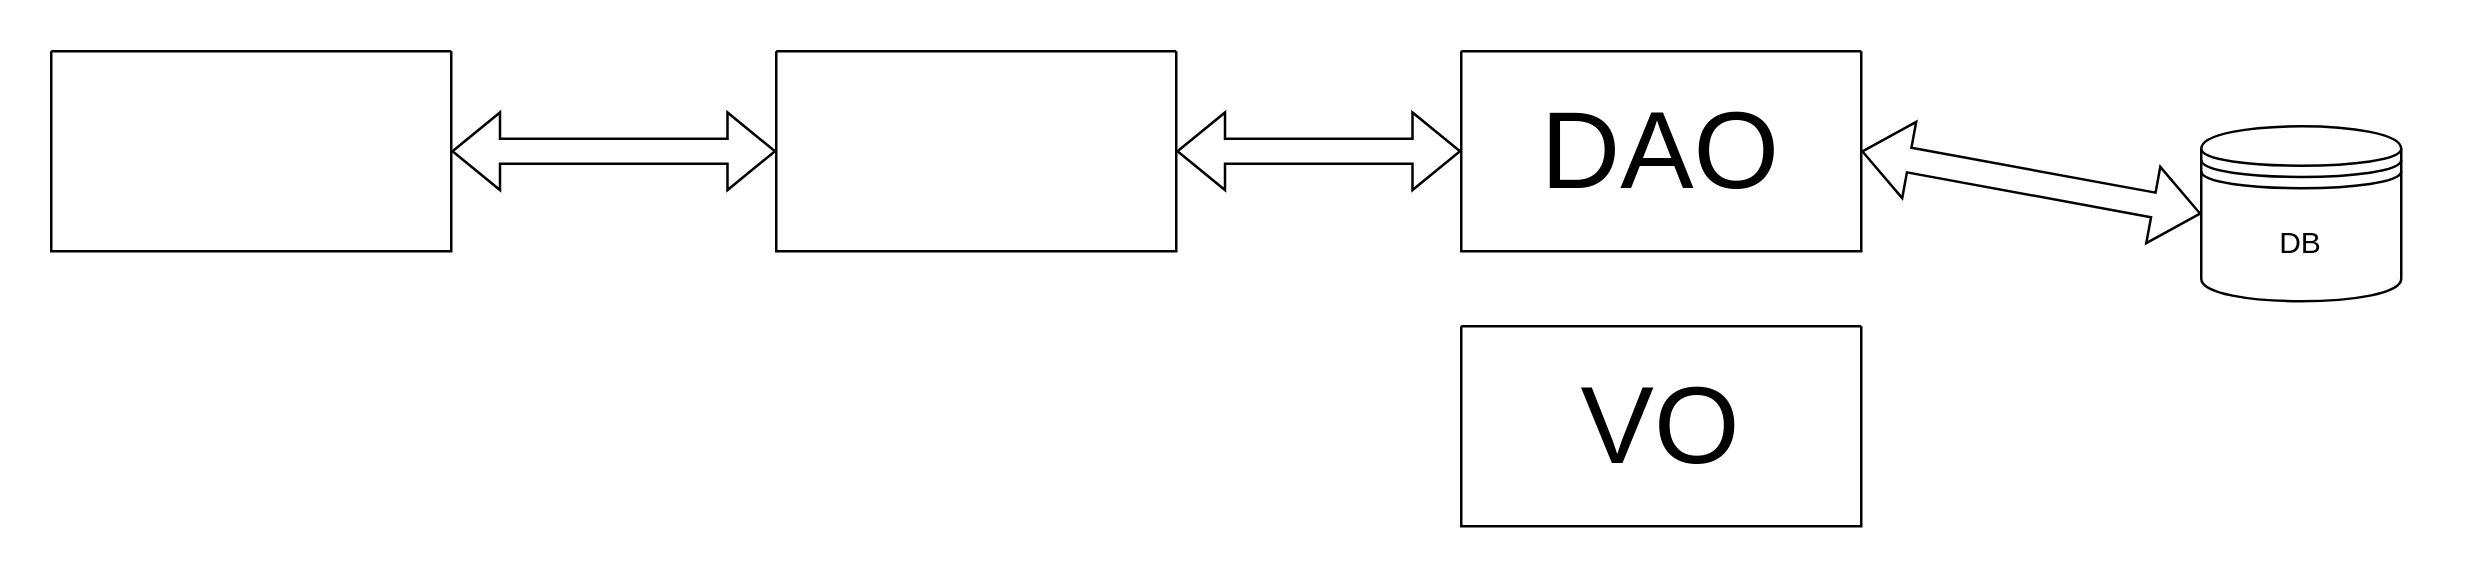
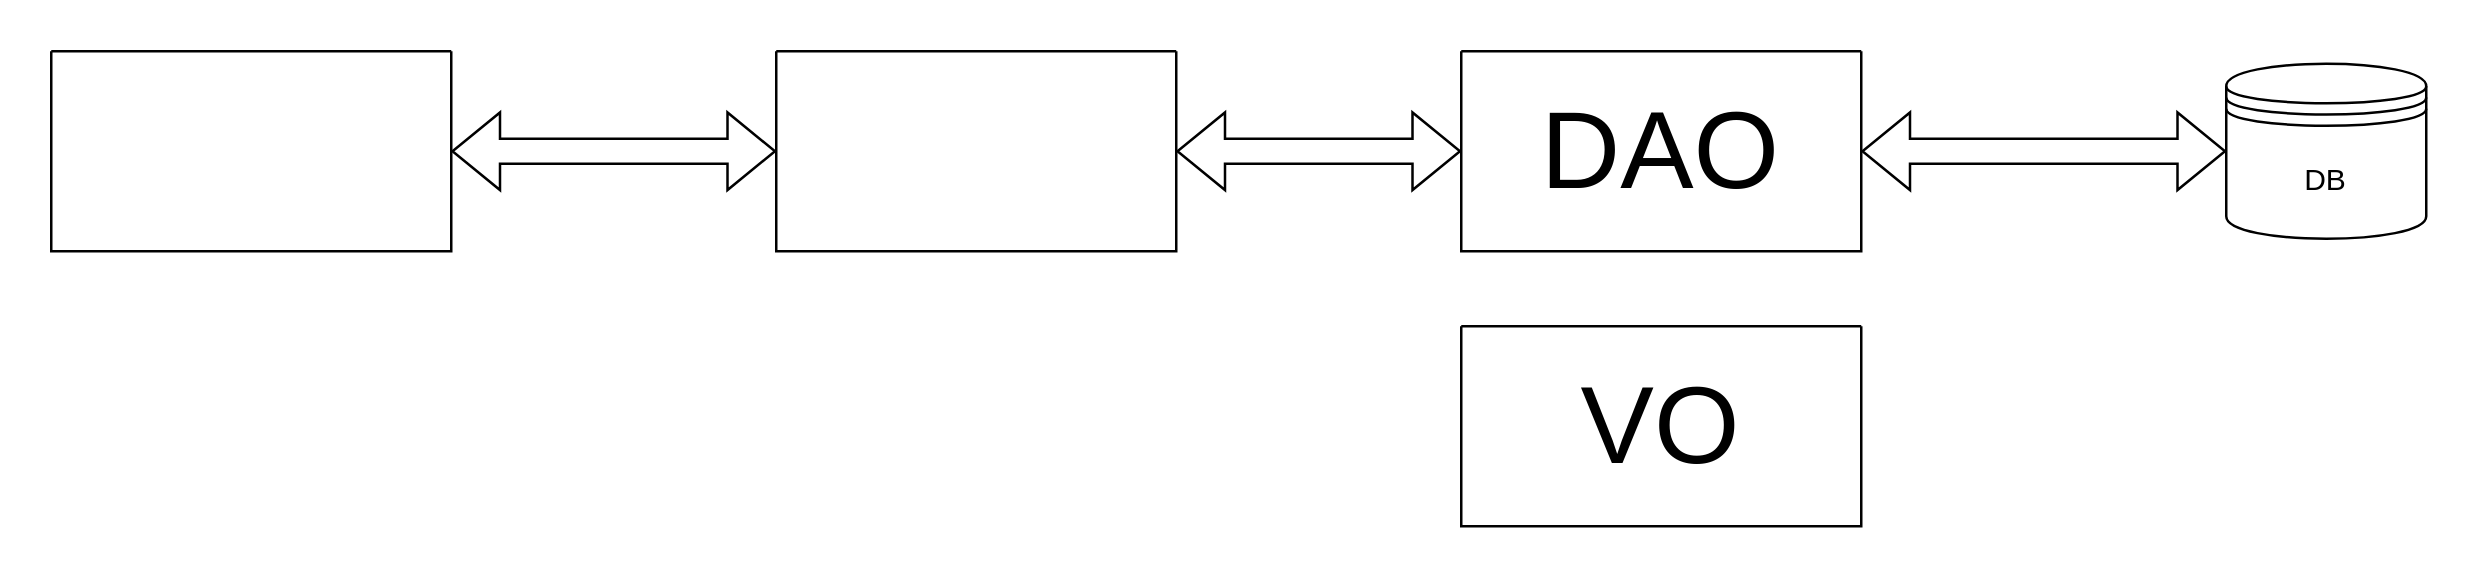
(2301, 214) -> (2326, 151)
